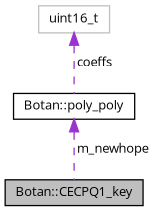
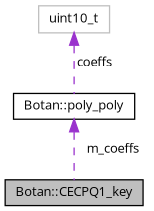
(74, 19) -> (74, 19)
(111, 150) -> (111, 150)
